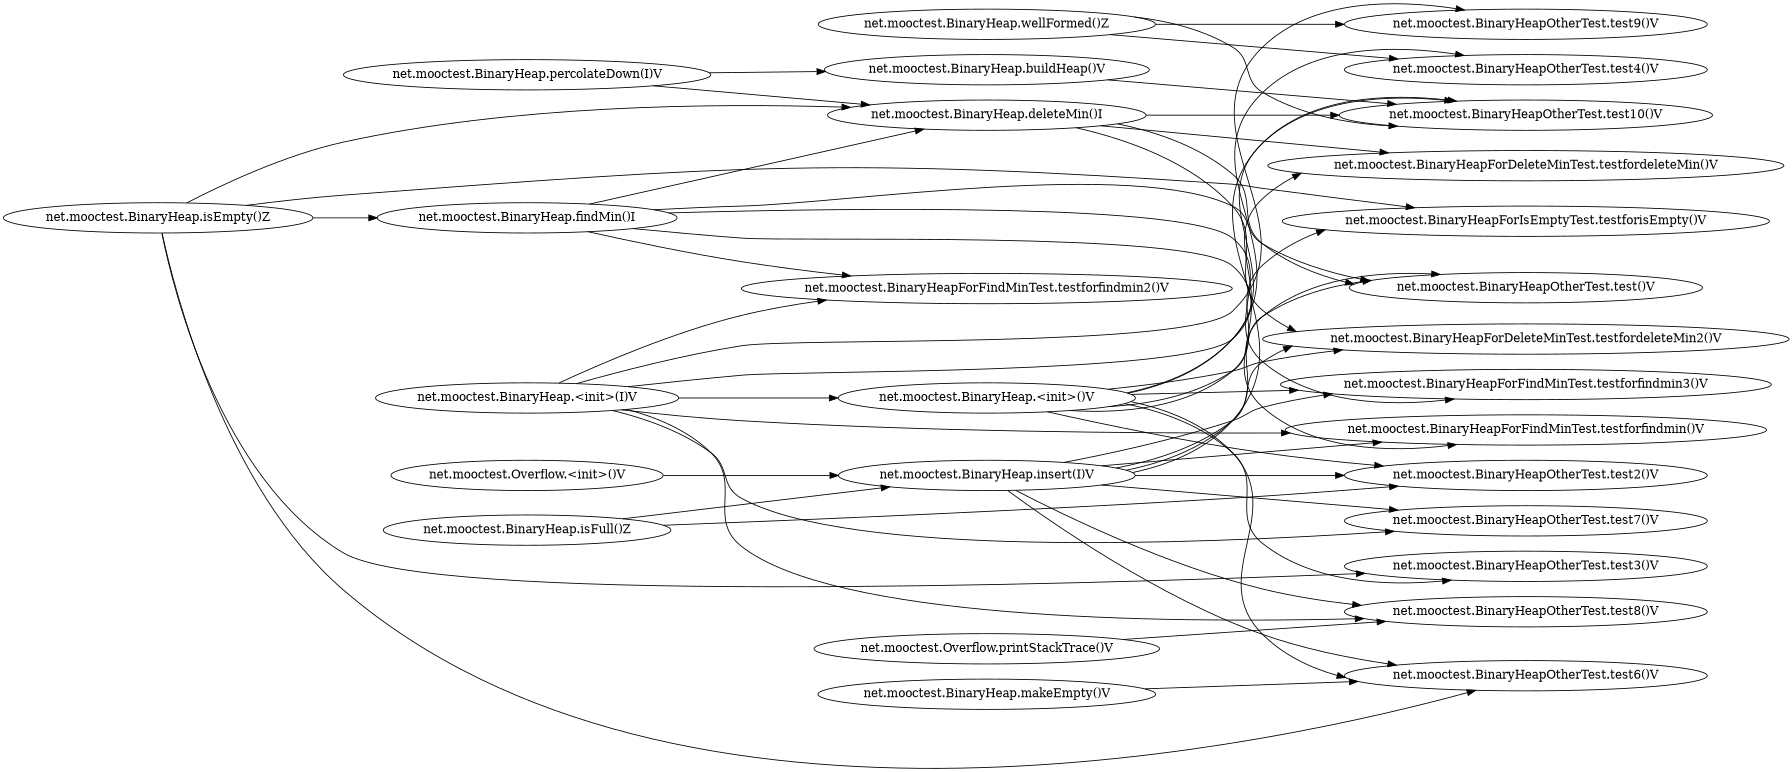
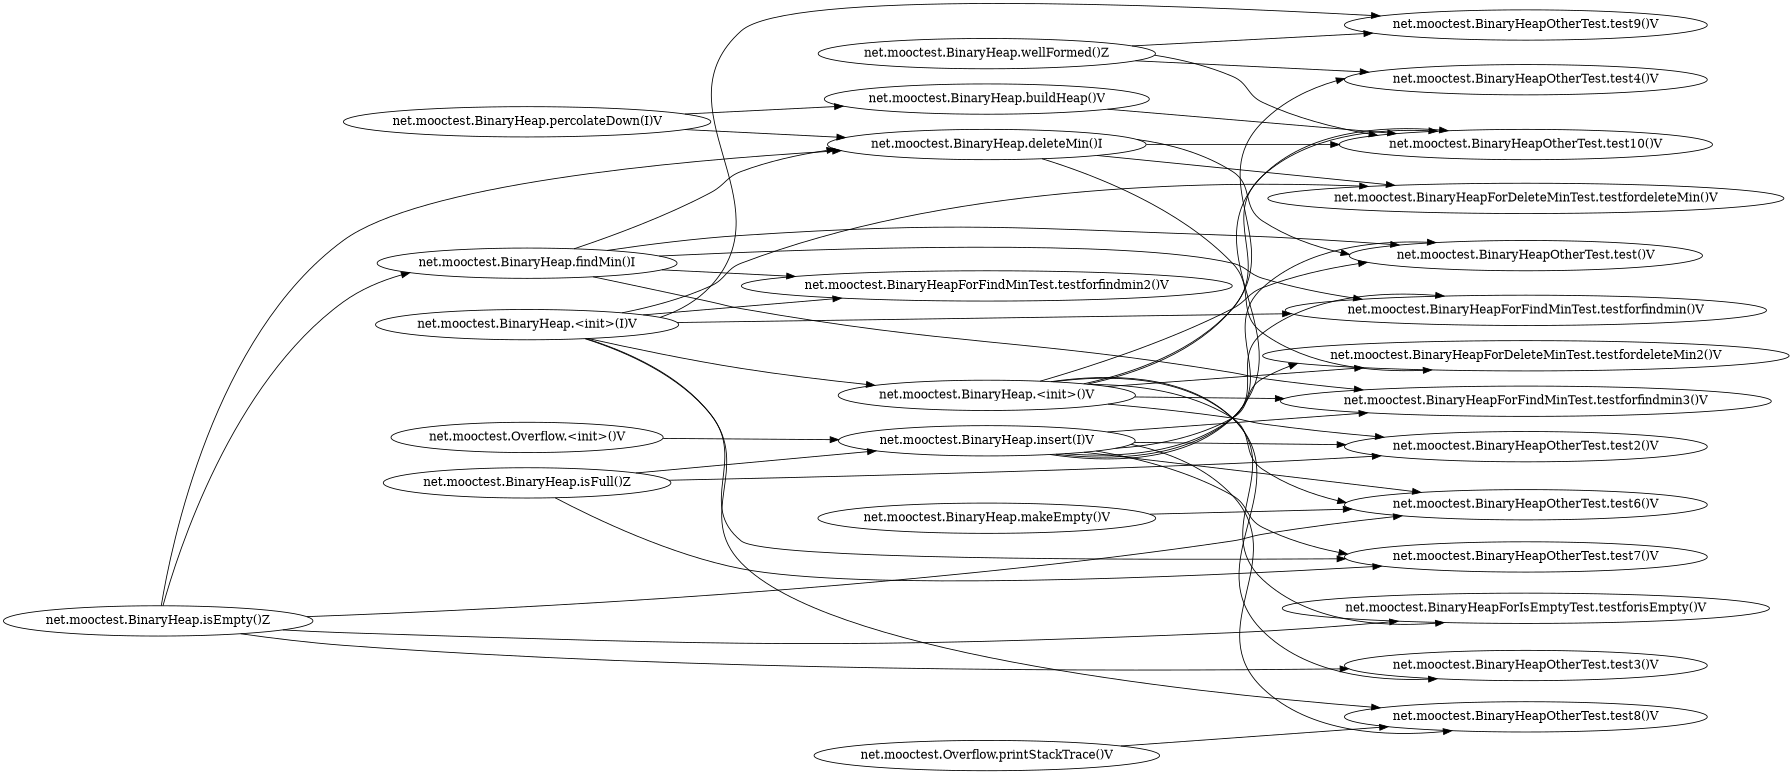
none -> (957, 581)
